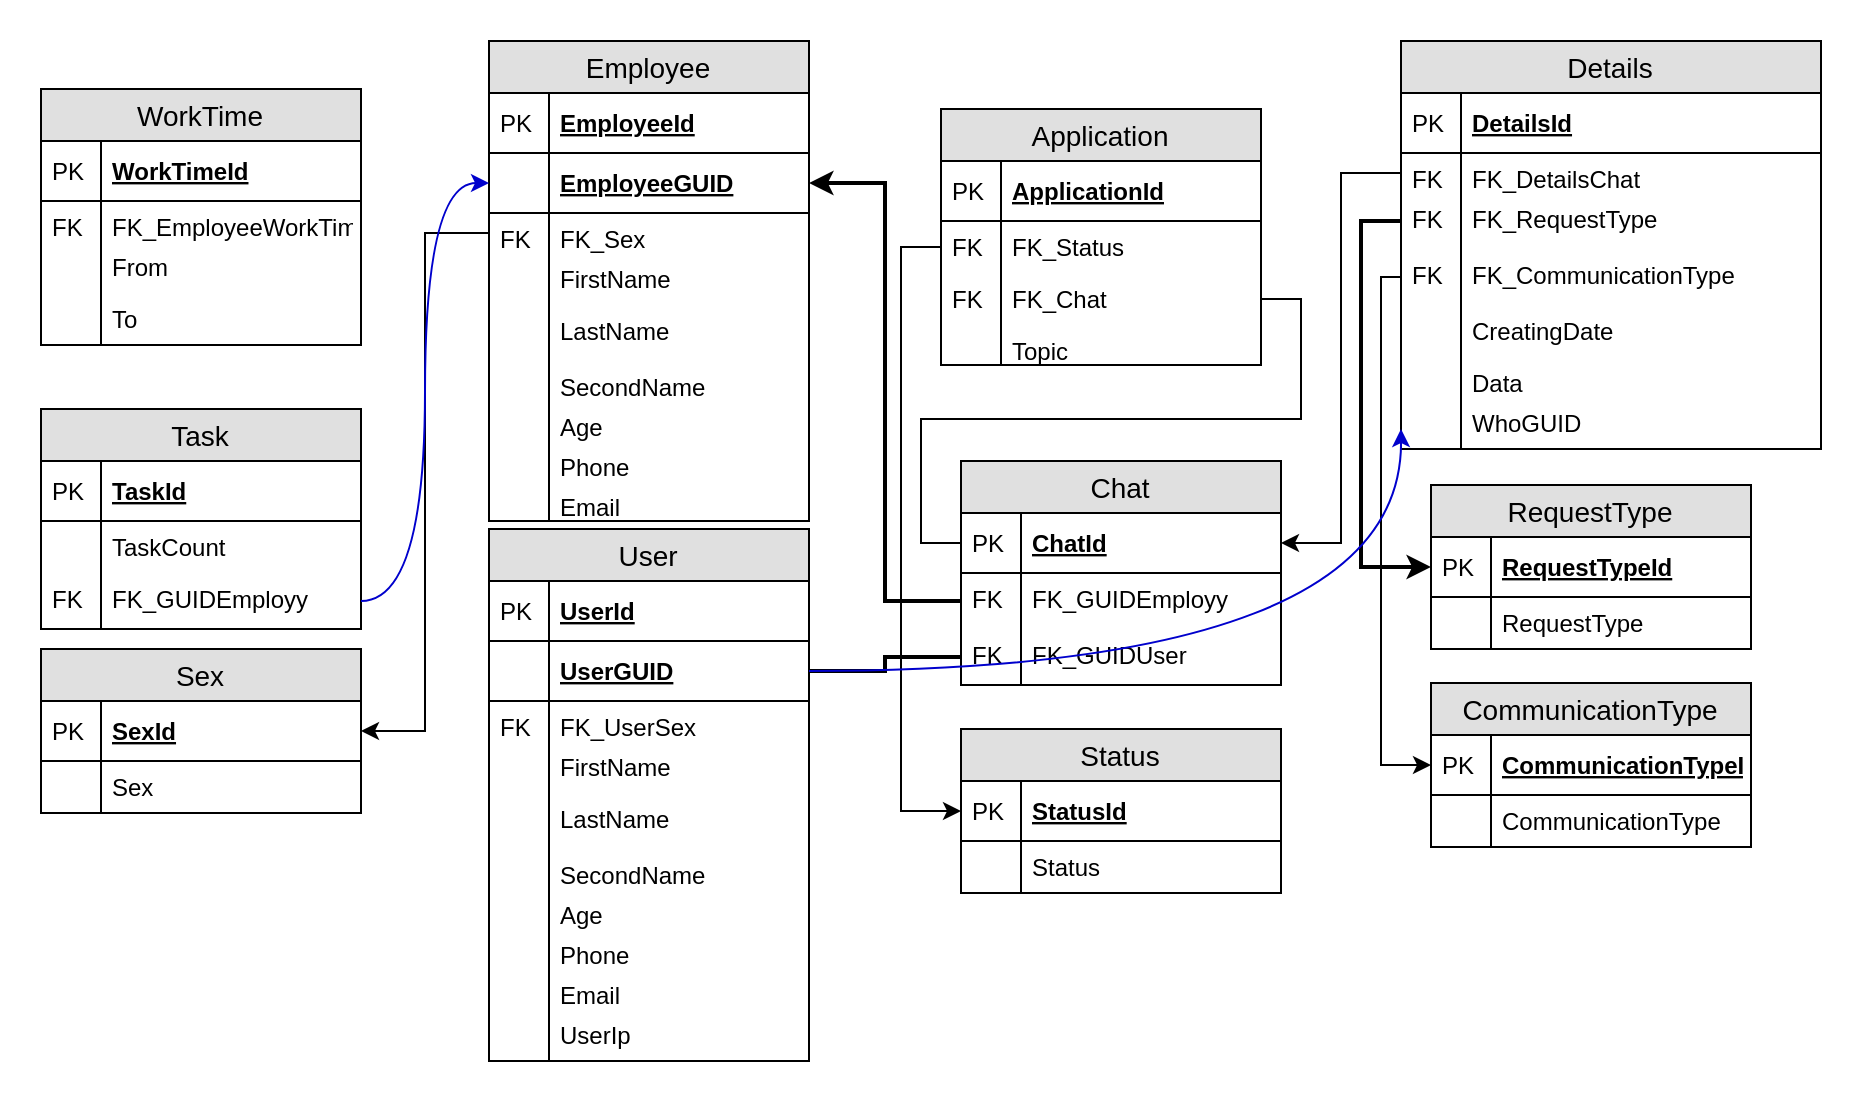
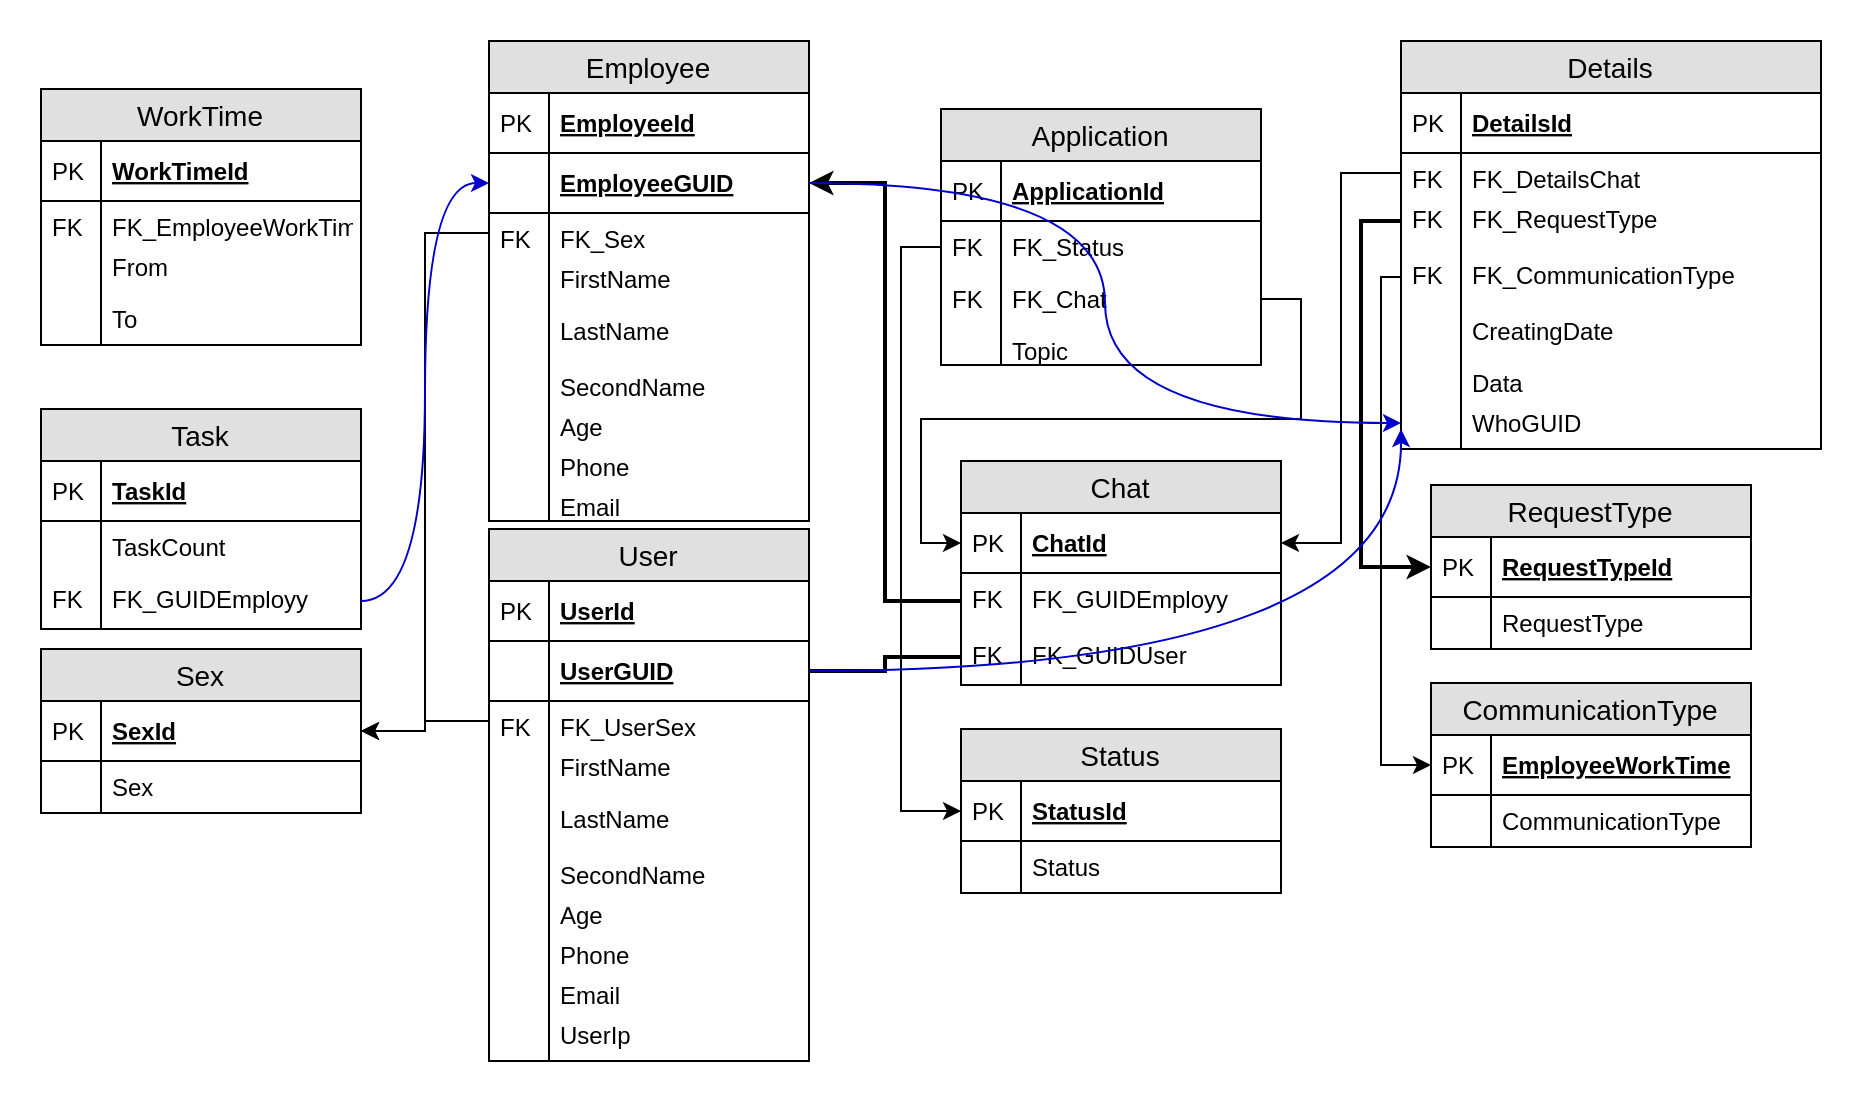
none -> (965, 195)
(951, 543) -> (946, 543)
none -> (459, 721)
(1623, 766) -> (1603, 766)
